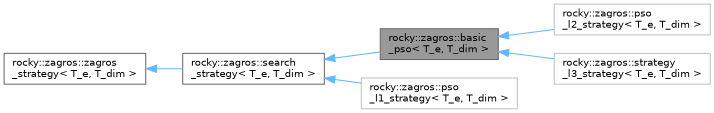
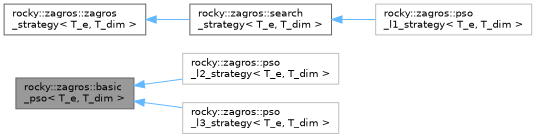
(358, 55) -> none
(632, 69) -> (261, 118)
